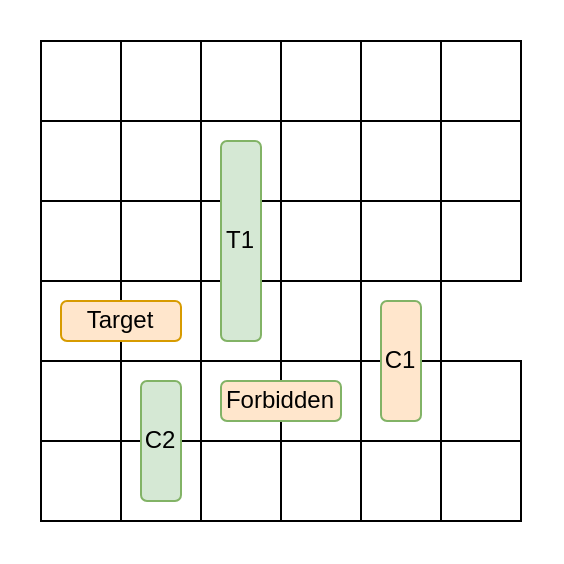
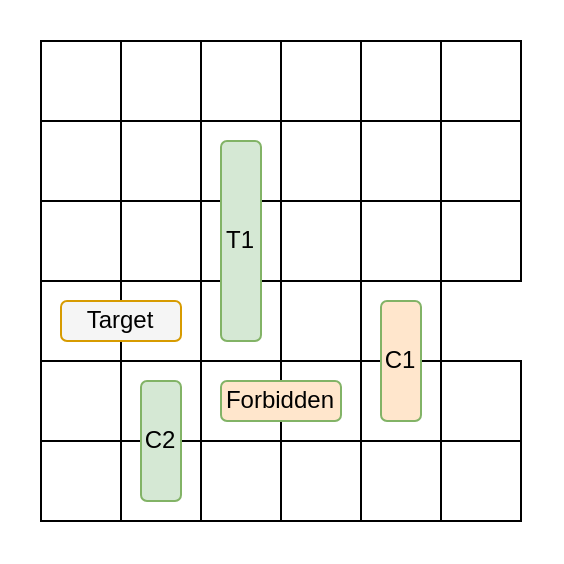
(121, 321) -> (121, 321)
